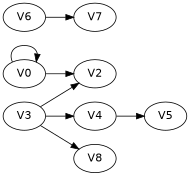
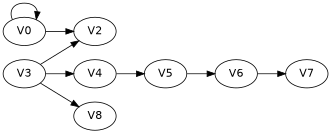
none -> (197, 74)
